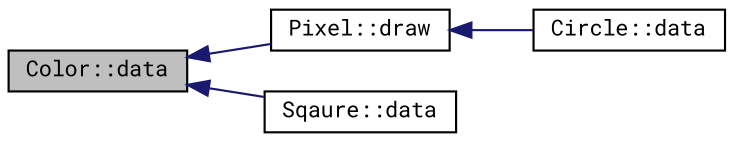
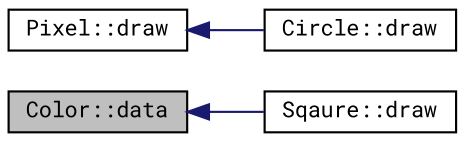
(629, 30) -> (360, 30)
(240, 49) -> none
(360, 112) -> (360, 112)
